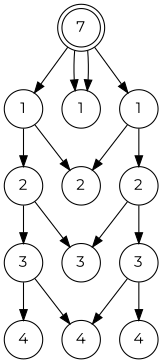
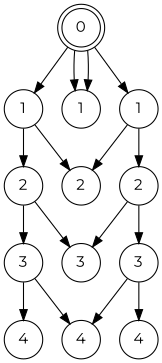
(81, 28) -> (81, 28)
